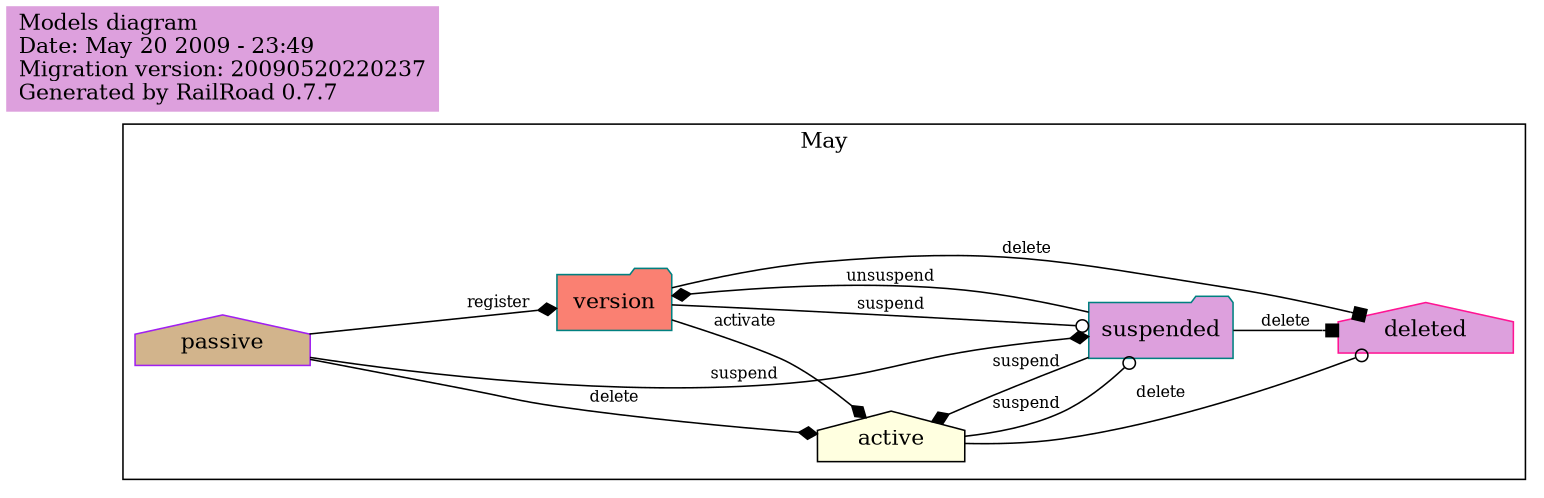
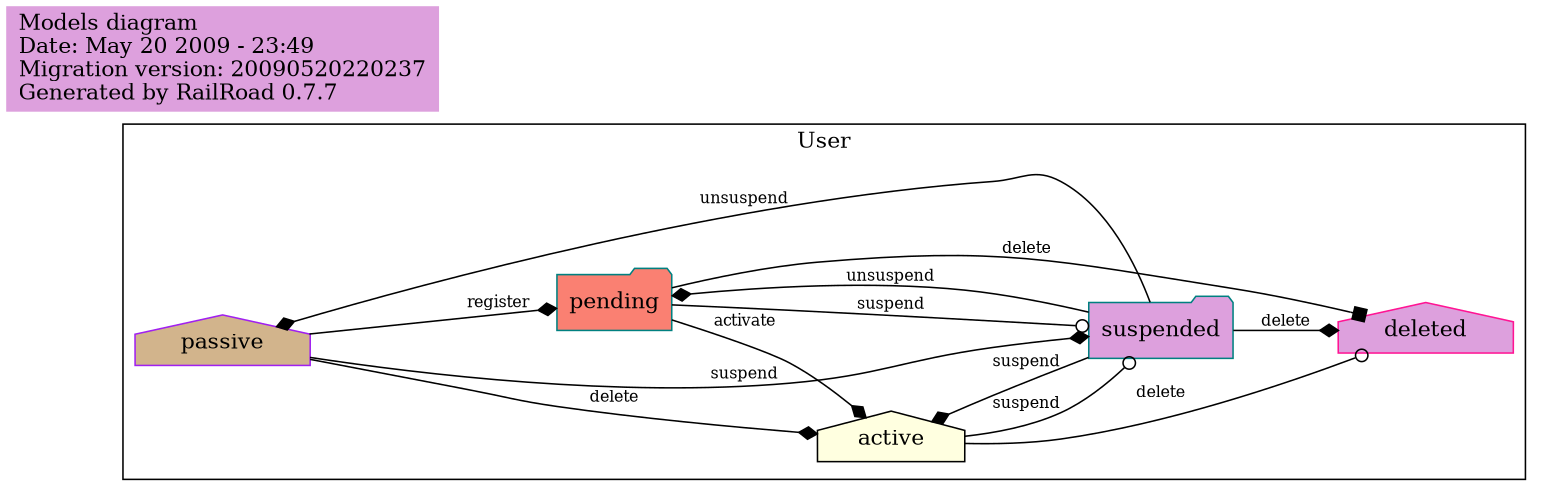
(824, 142) -> (824, 142)
none -> (750, 213)
(614, 303) -> (614, 303)
(1278, 330) -> (1278, 330)
